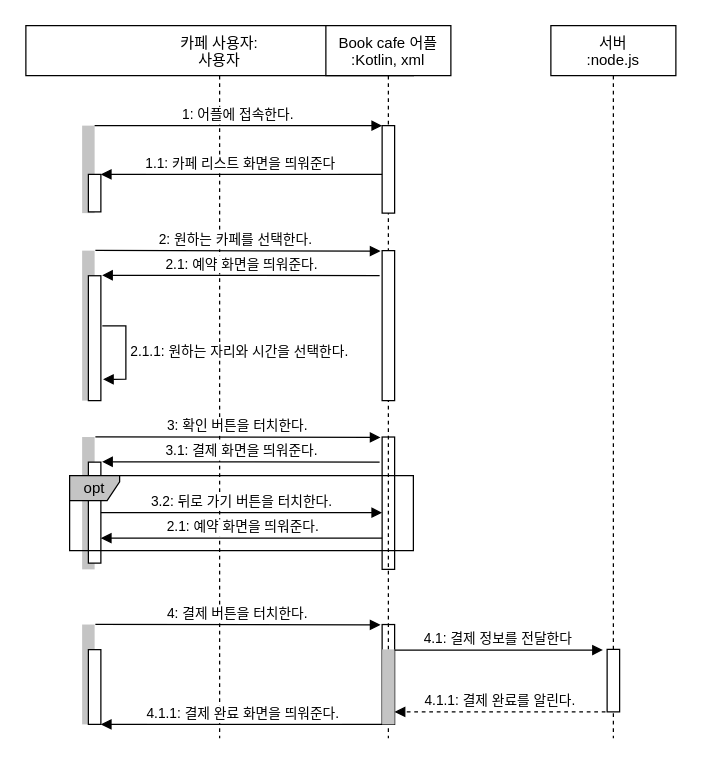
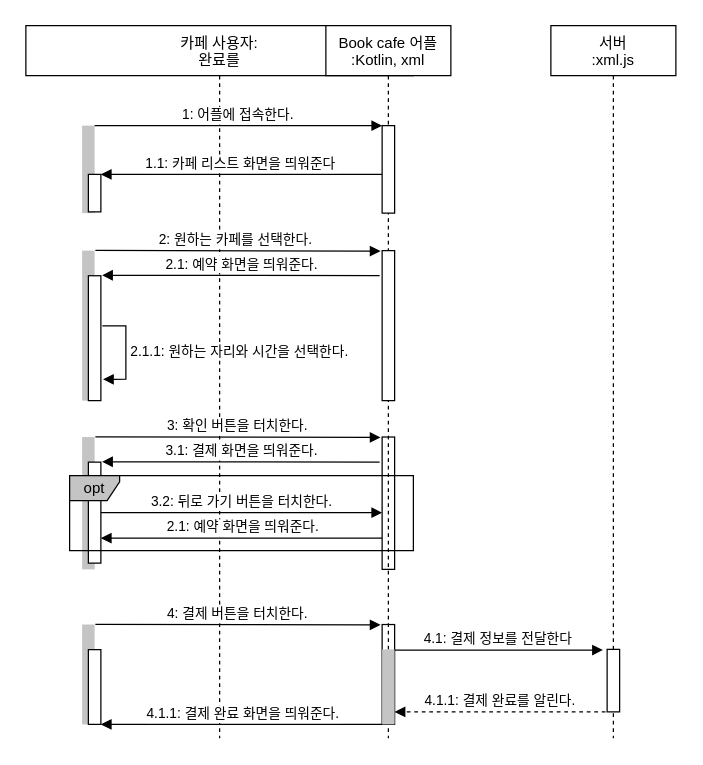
(219, 43) -> (219, 43)
(613, 43) -> (613, 43)
